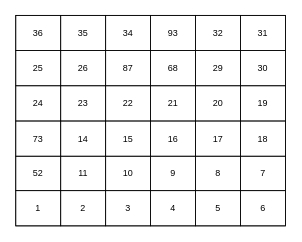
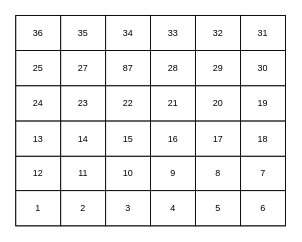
(173, 33) -> (173, 33)
(83, 69) -> (83, 69)
(173, 69) -> (173, 69)
(38, 139) -> (38, 139)
(38, 174) -> (38, 174)
